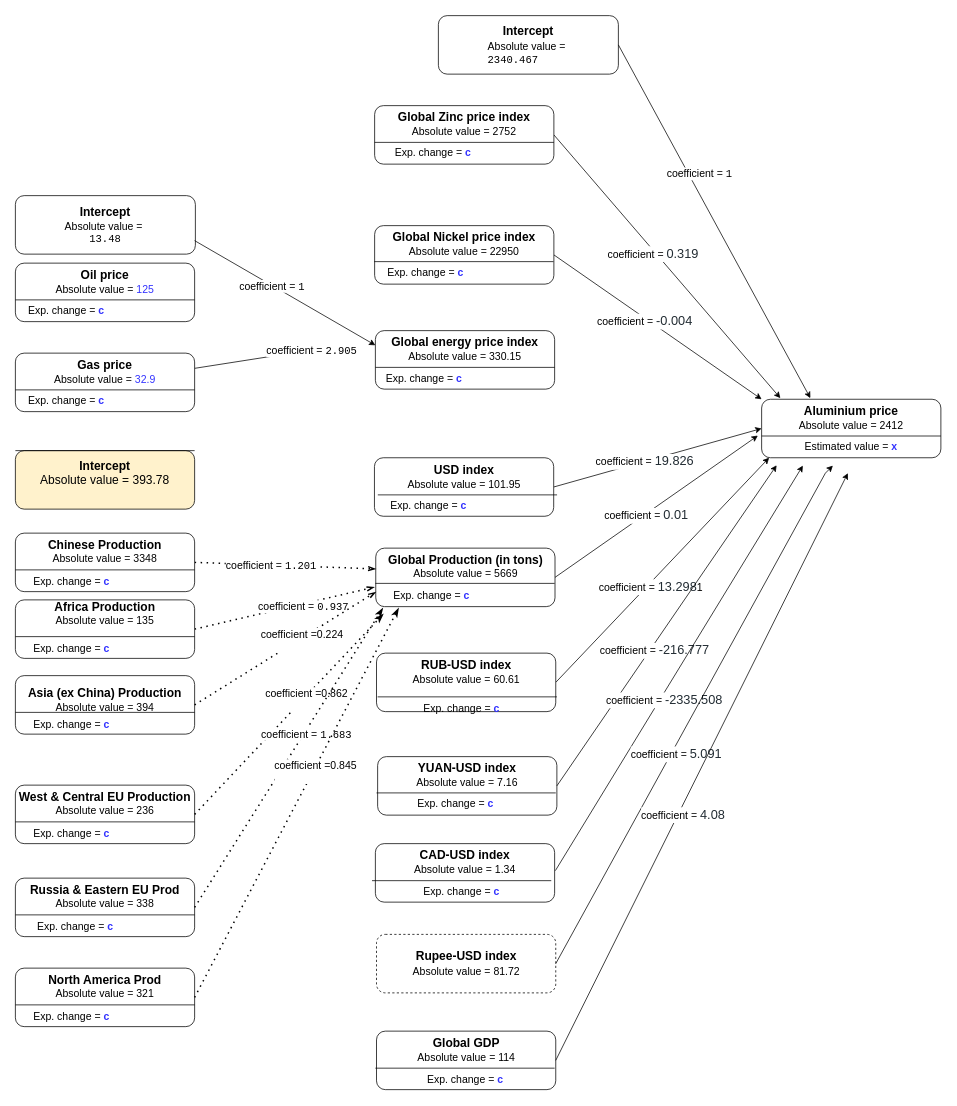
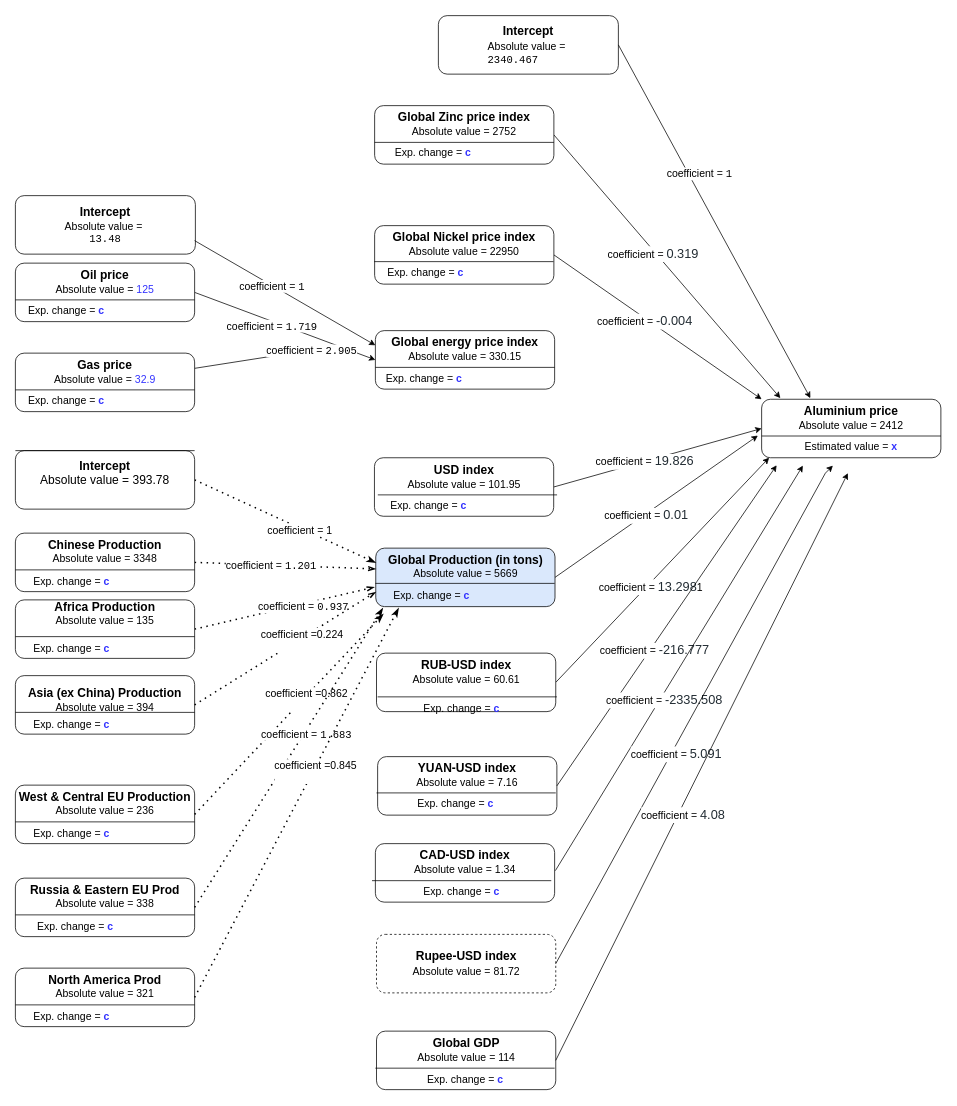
none -> (264, 318)
(105, 480) -> (105, 480)
none -> (282, 520)
(465, 577) -> (465, 577)
